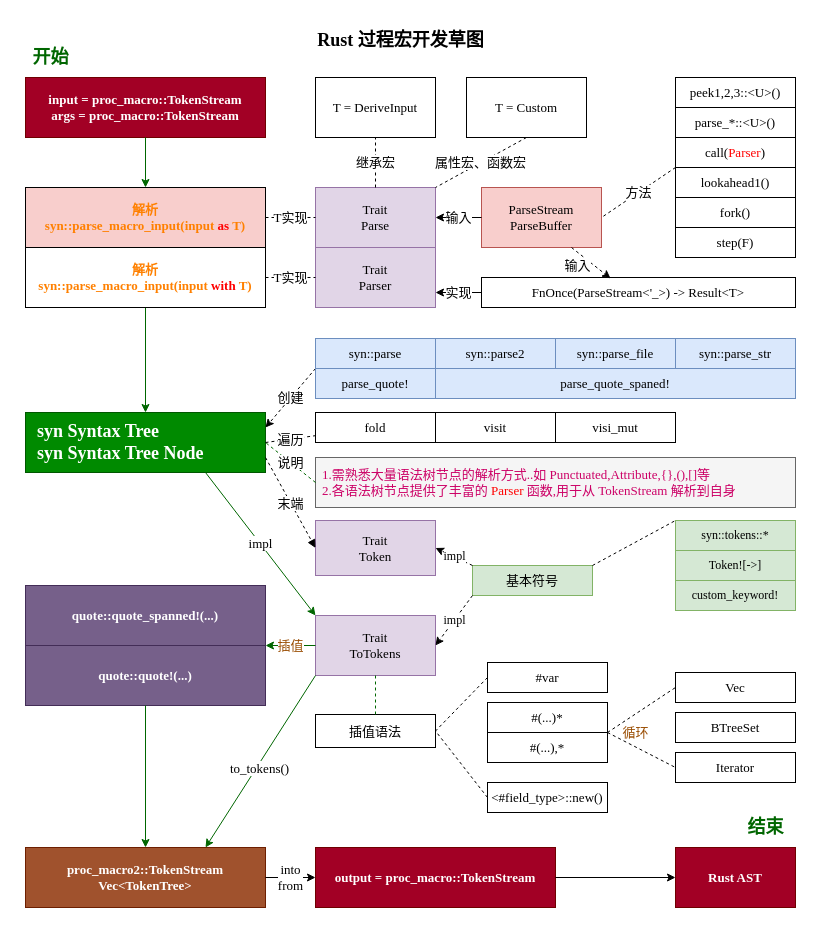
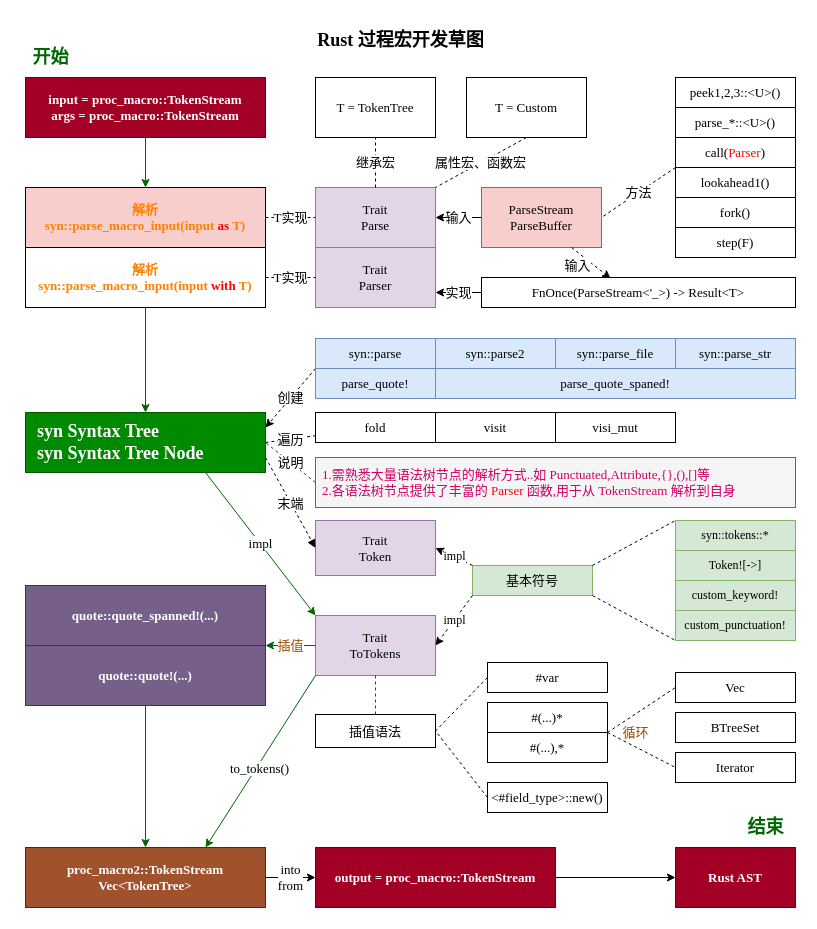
(376, 108) -> (376, 108)
none -> (634, 618)
none -> (736, 626)
